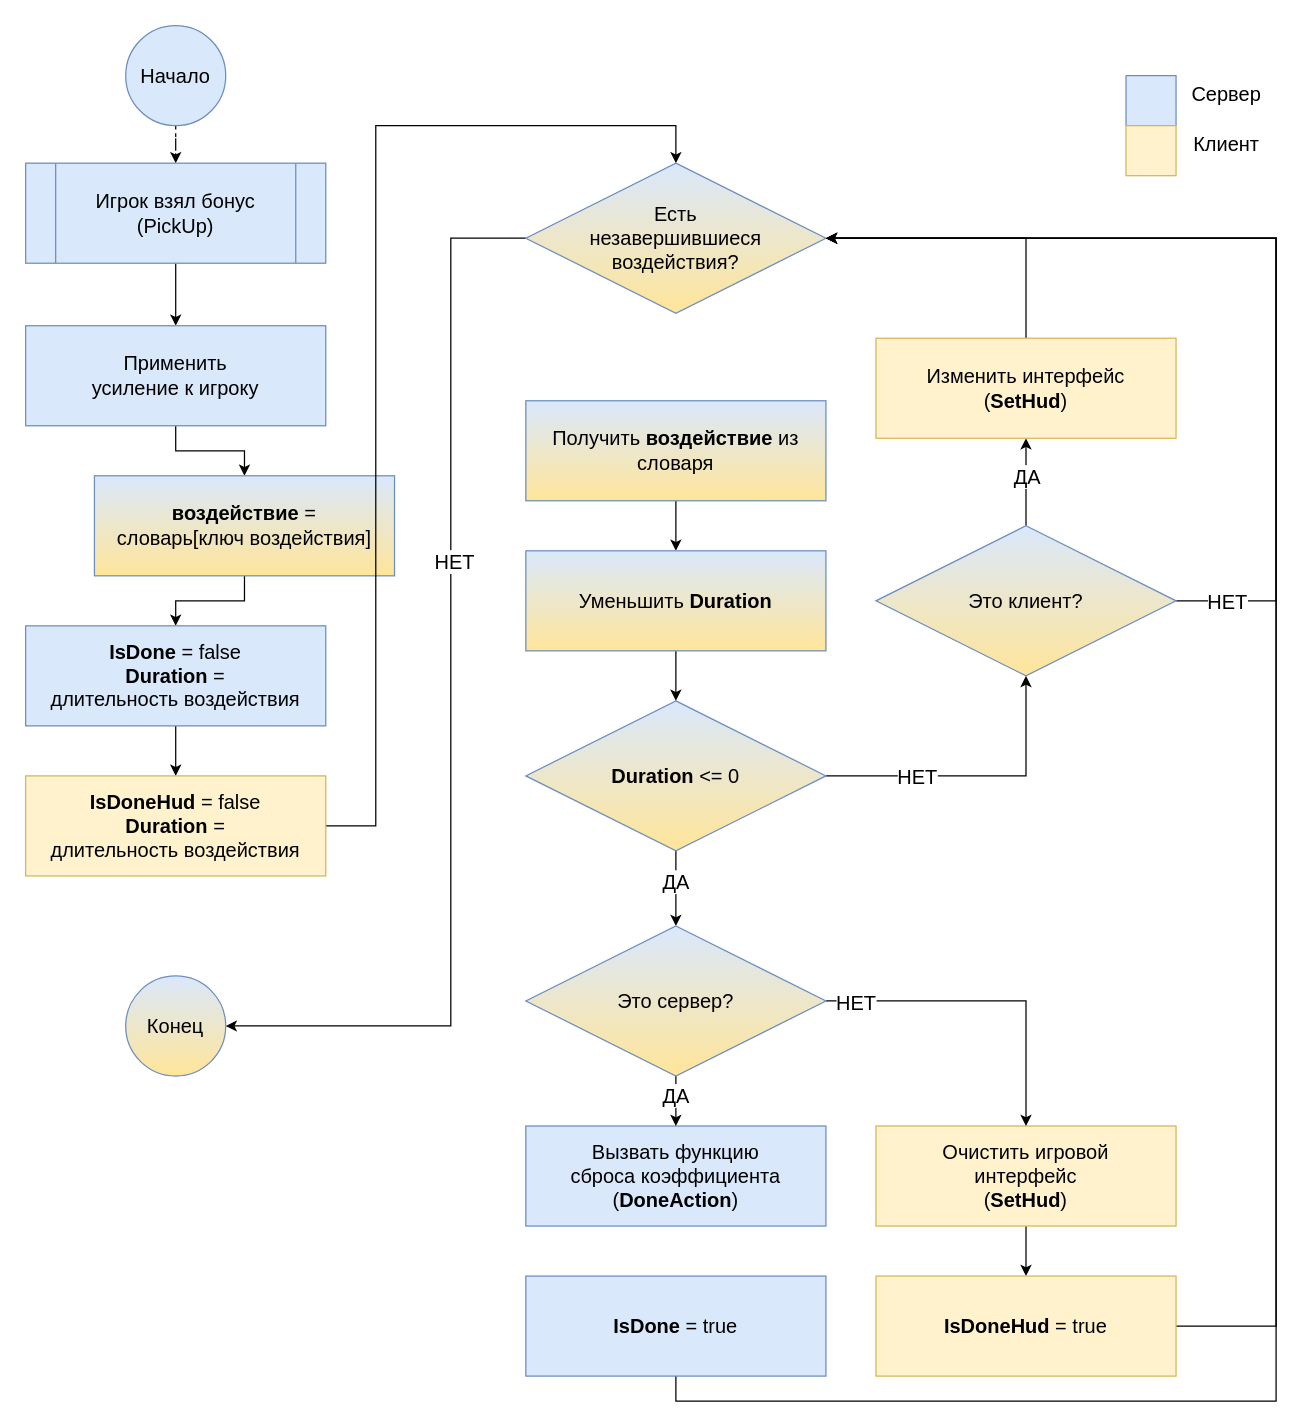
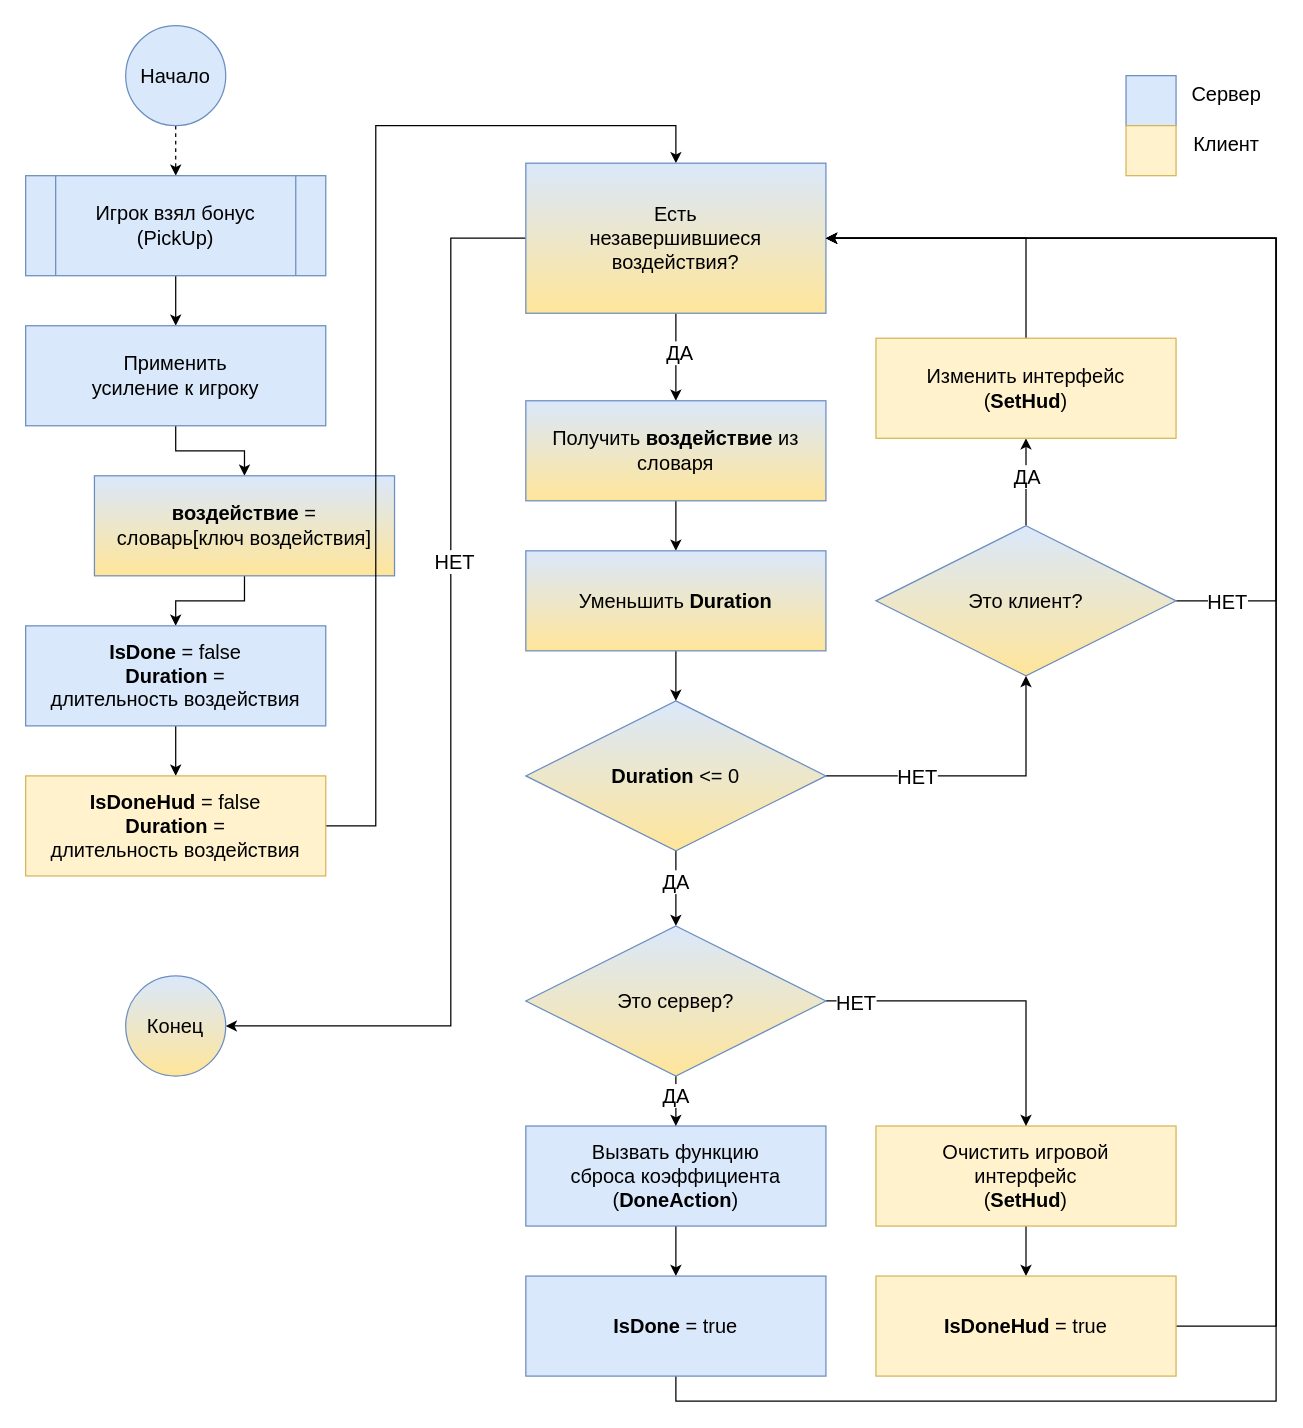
(176, 213) -> (176, 226)
(676, 238) -> (676, 238)
none -> (676, 353)
none -> (676, 1247)
